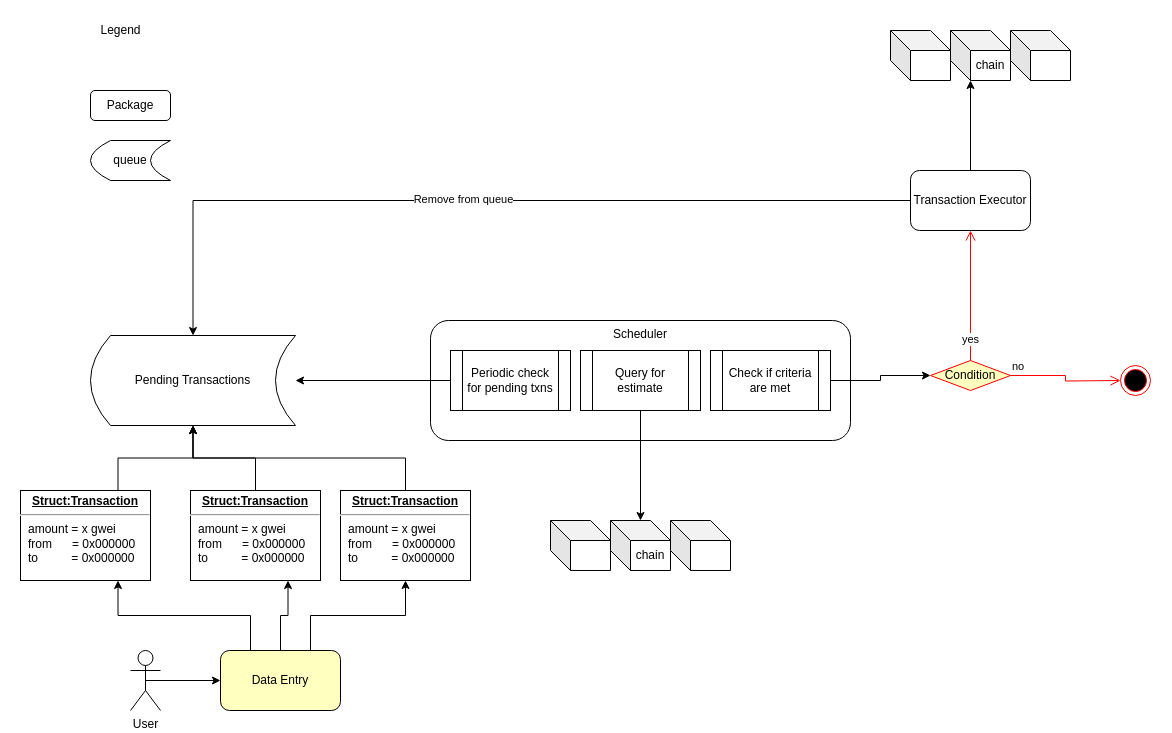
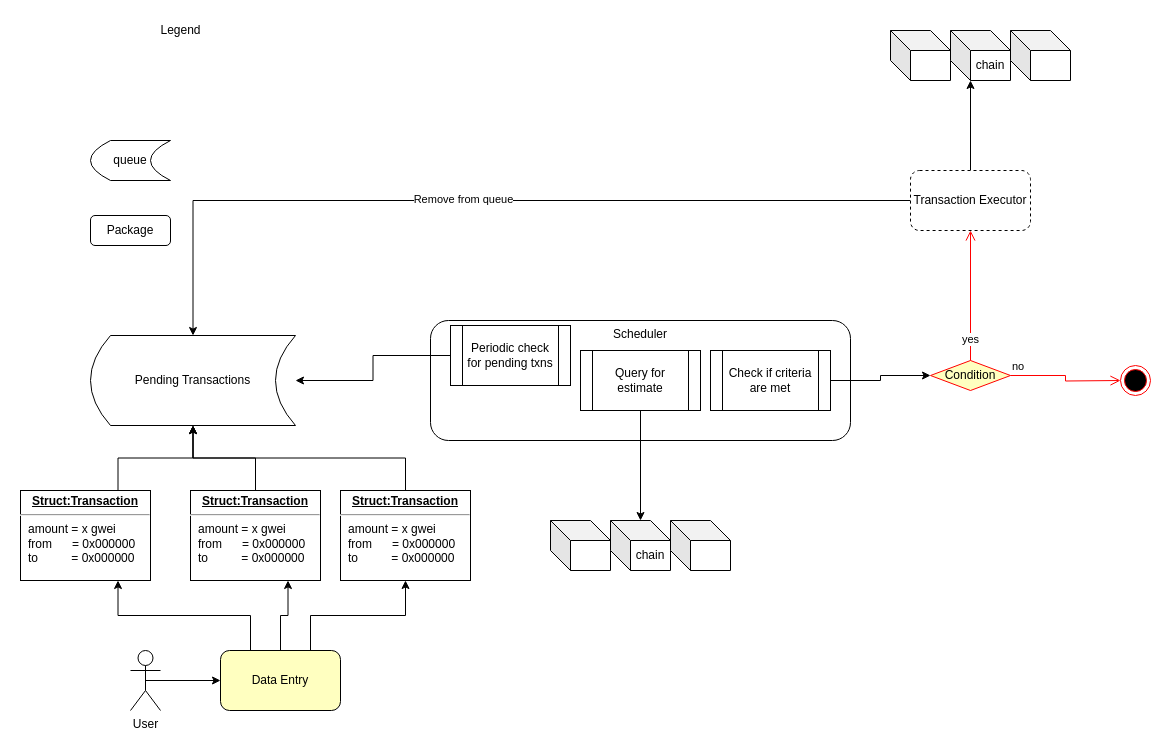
(121, 31) -> (181, 31)
(131, 106) -> (131, 231)
(971, 201) -> (971, 201)
(511, 381) -> (511, 356)
